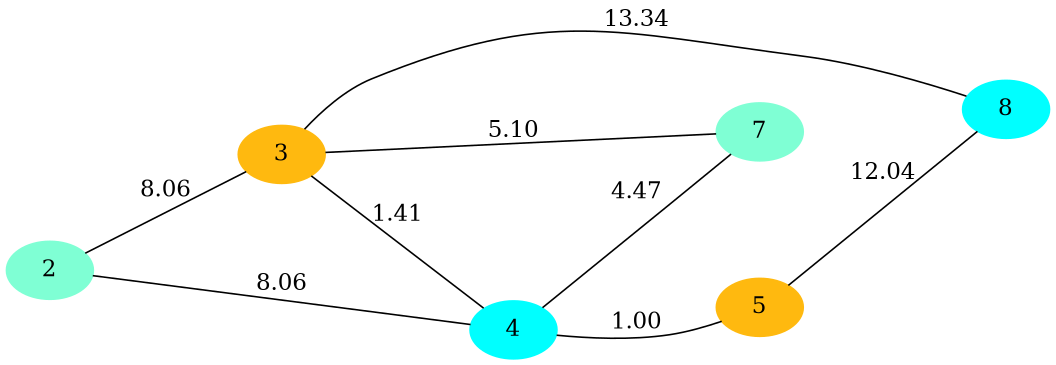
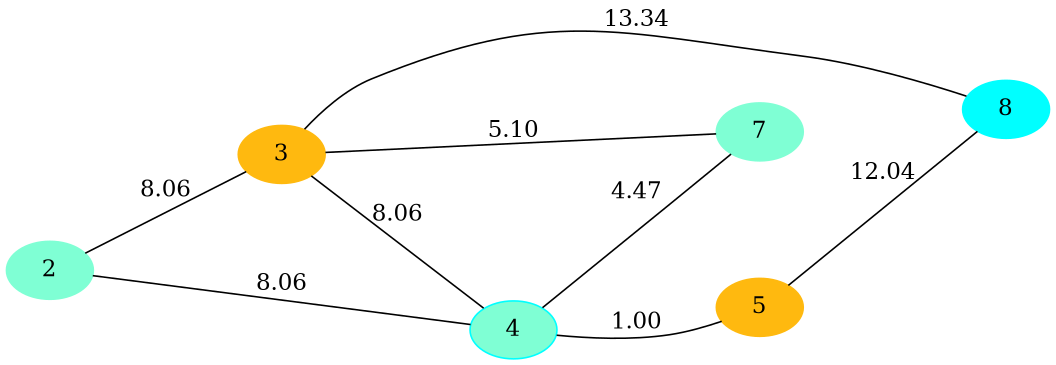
(398, 215) -> (398, 215)
(514, 330) -> (514, 330)
